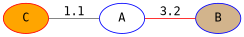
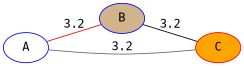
(74, 12) -> (122, 47)
none -> (170, 33)
